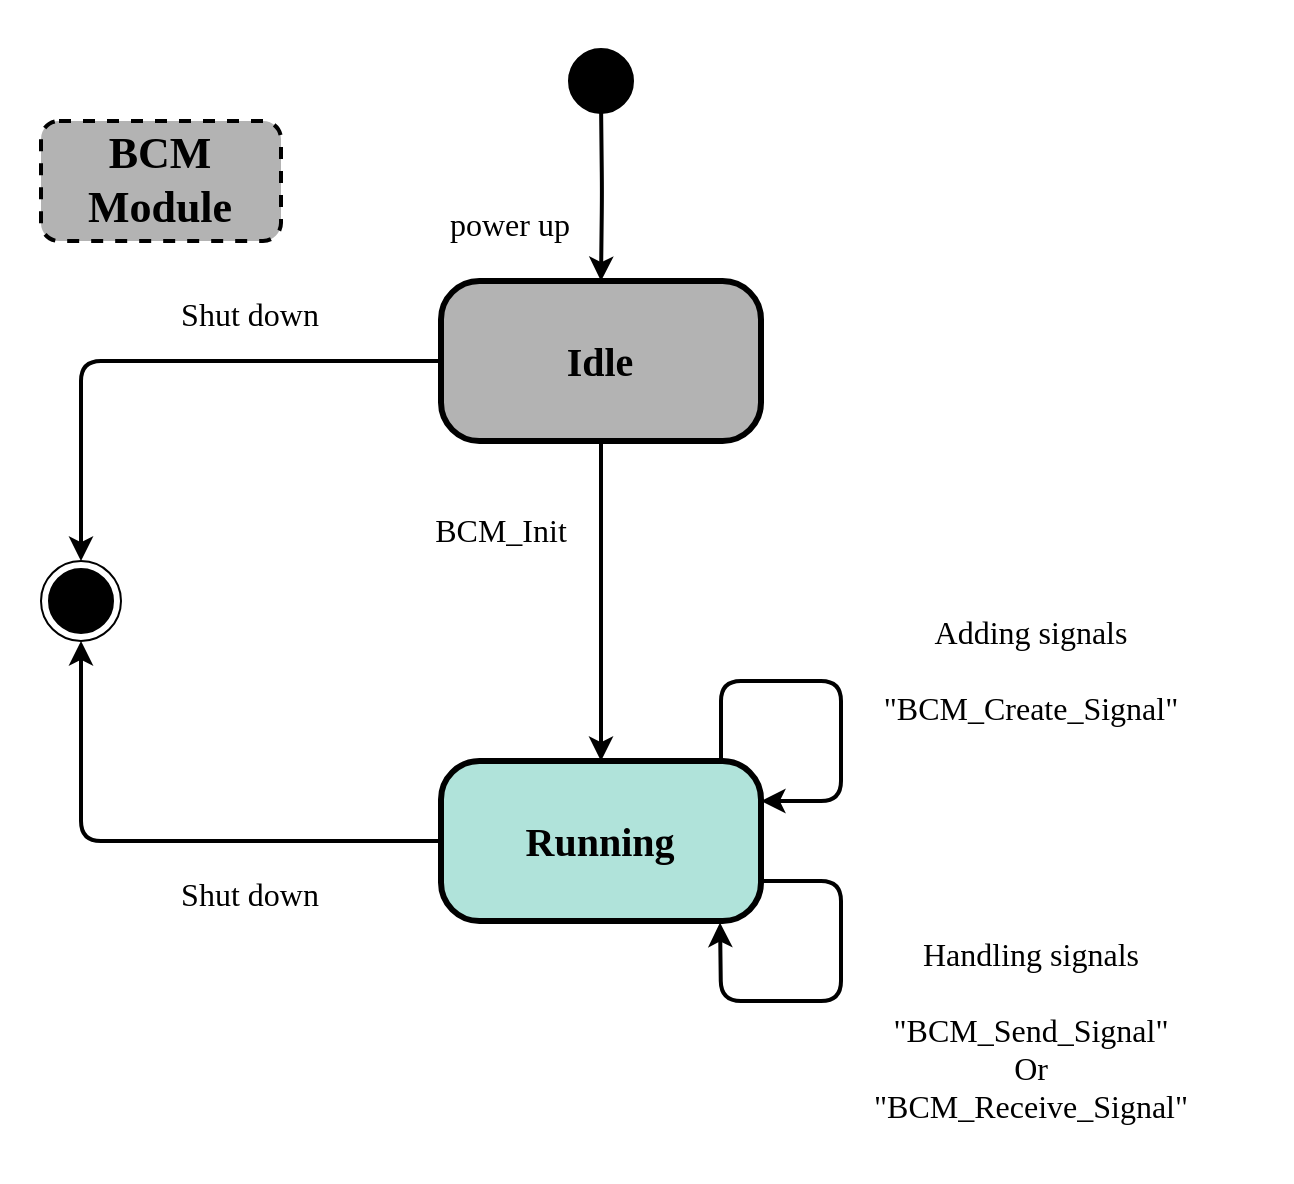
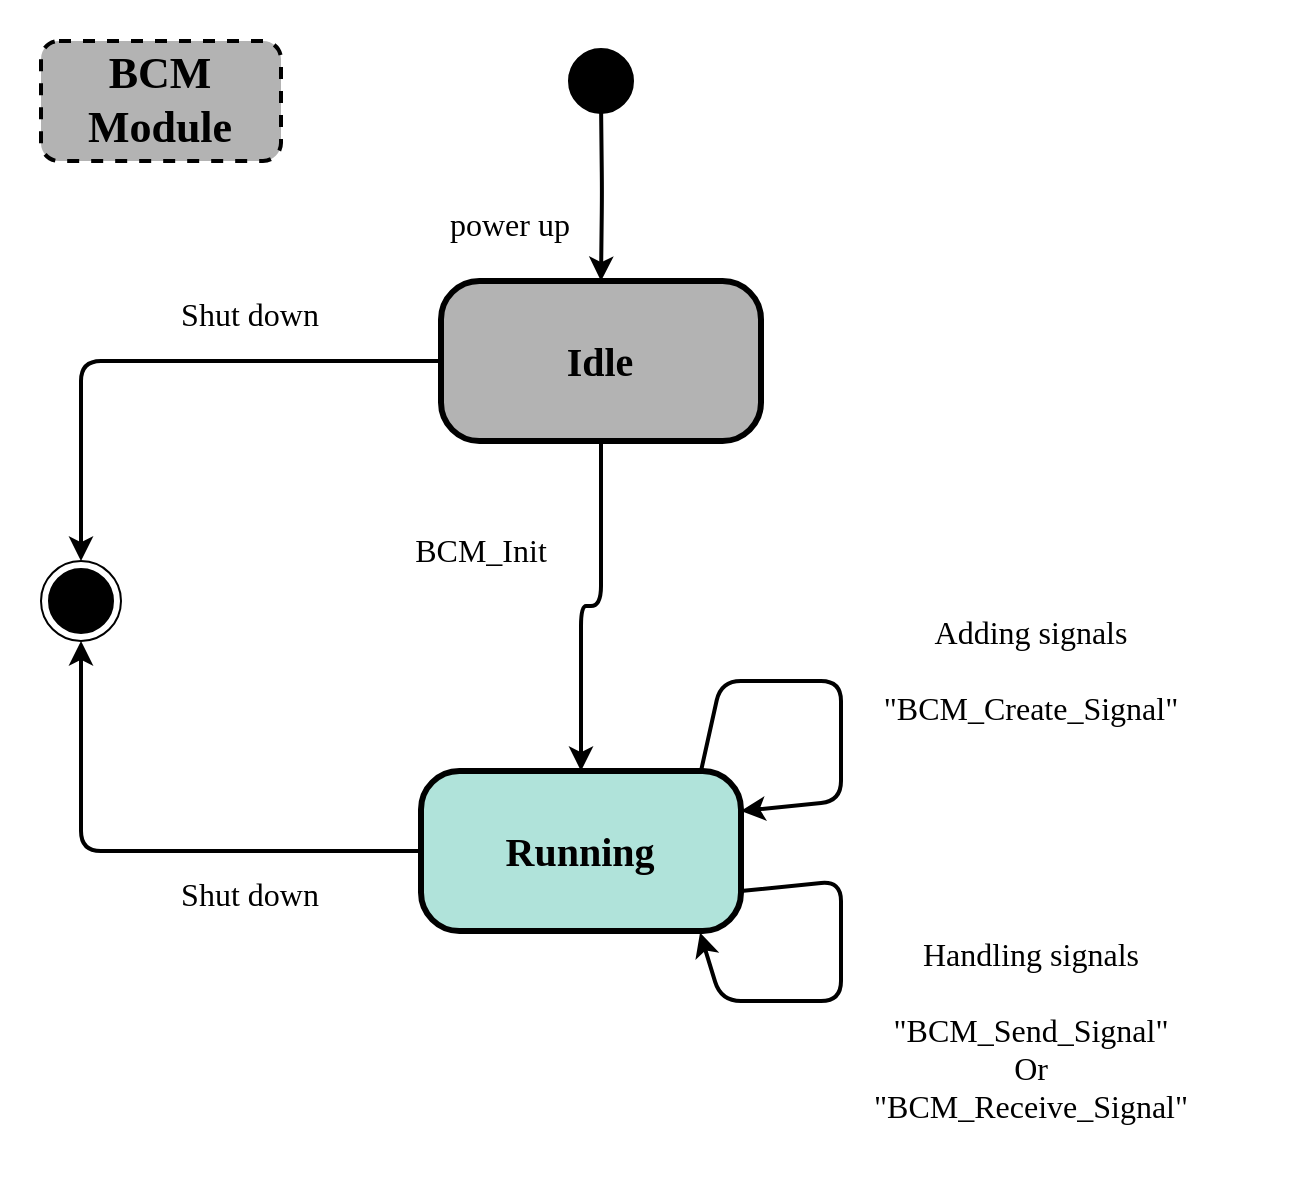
(161, 181) -> (161, 101)
(501, 531) -> (481, 551)
(601, 841) -> (581, 851)
